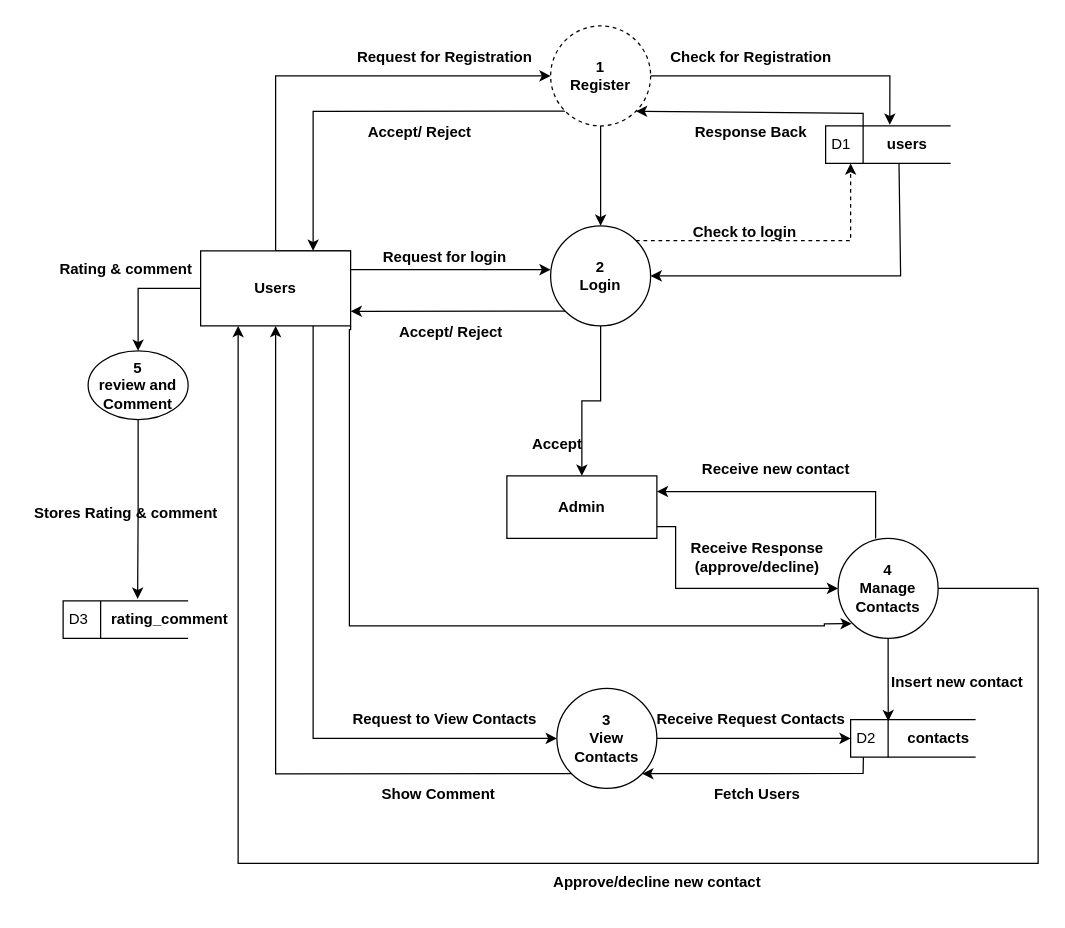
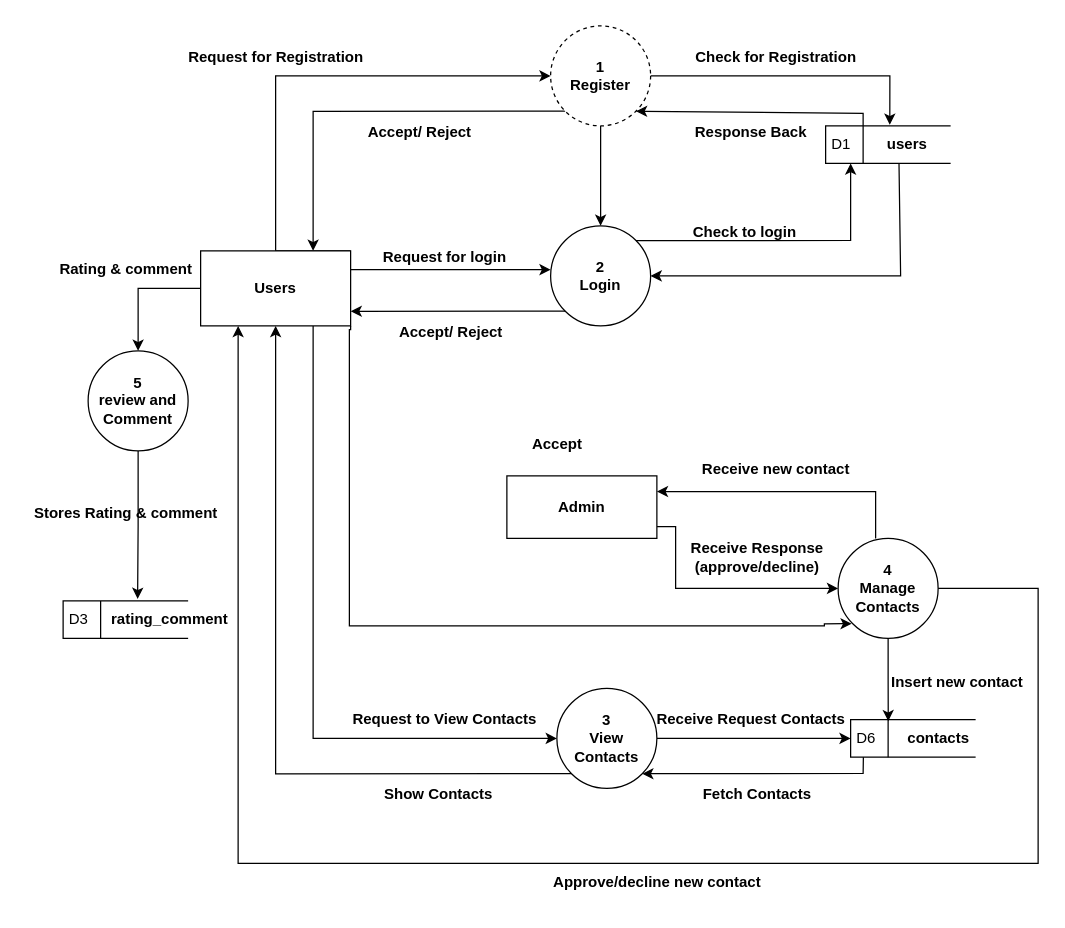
(444, 57) -> (276, 57)
(751, 57) -> (776, 57)
(778, 240) -> (778, 240)
(138, 385) -> (138, 401)
(595, 401) -> none
(865, 738) -> (865, 738)
(439, 794) -> (439, 794)
(758, 794) -> (758, 794)
